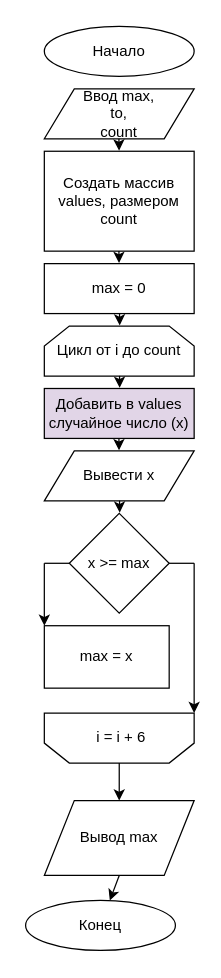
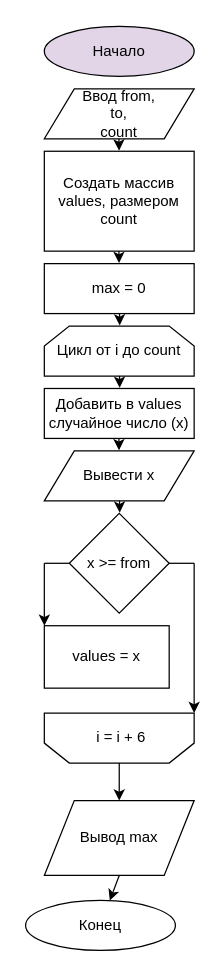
(119, 51) -> (119, 51)
(119, 113) -> (119, 113)
(119, 413) -> (119, 413)
(119, 563) -> (119, 563)
(107, 657) -> (107, 657)
